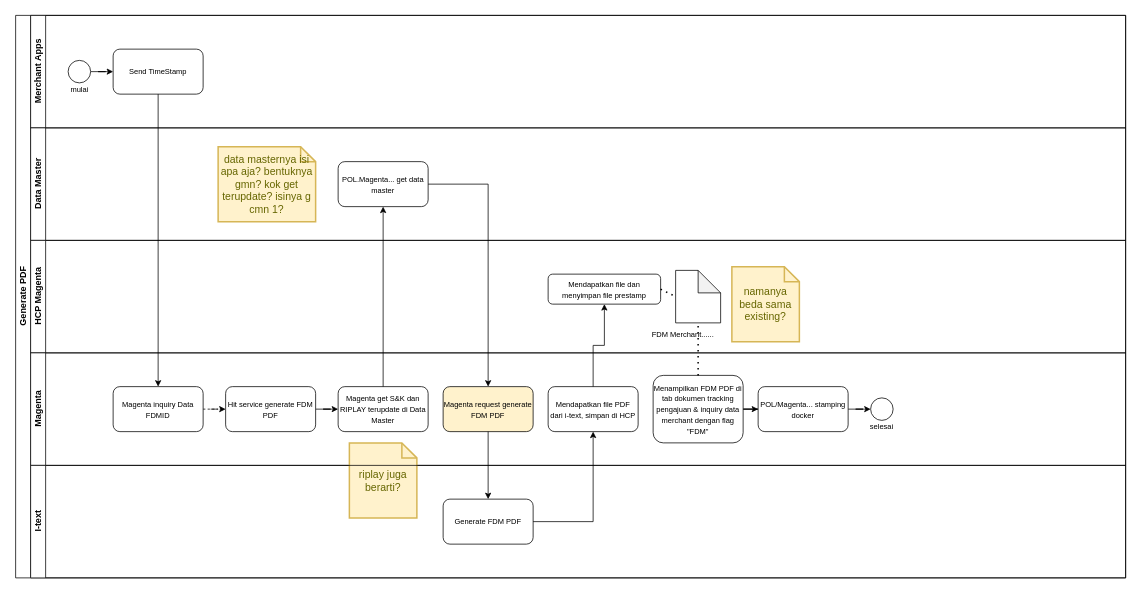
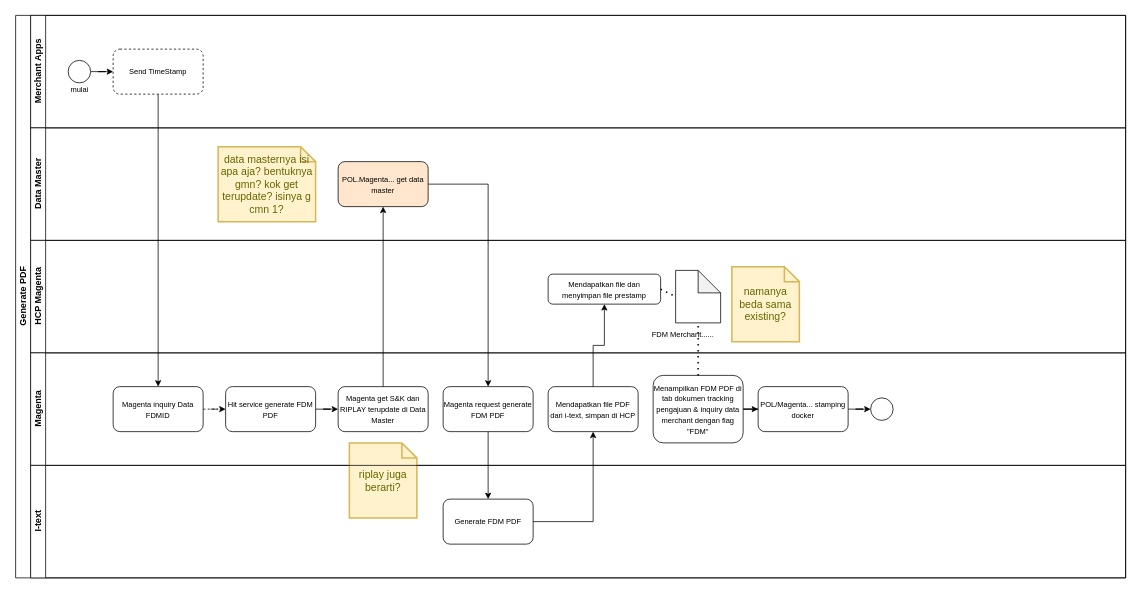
(158, 72) -> (158, 72)
(383, 184) -> (383, 184)
(488, 409) -> (488, 409)
(882, 426) -> none
